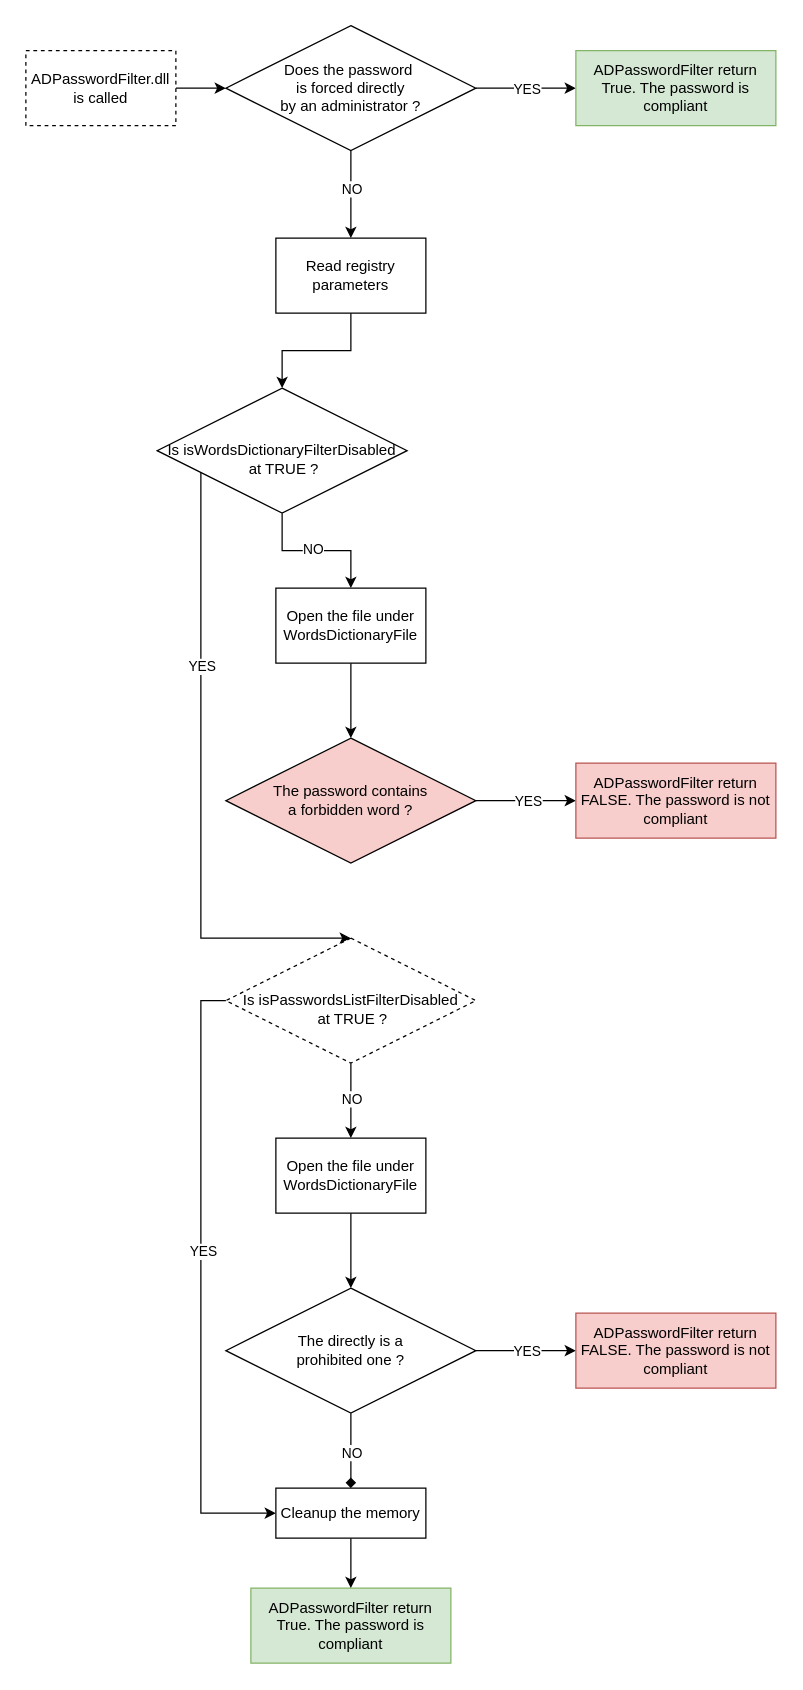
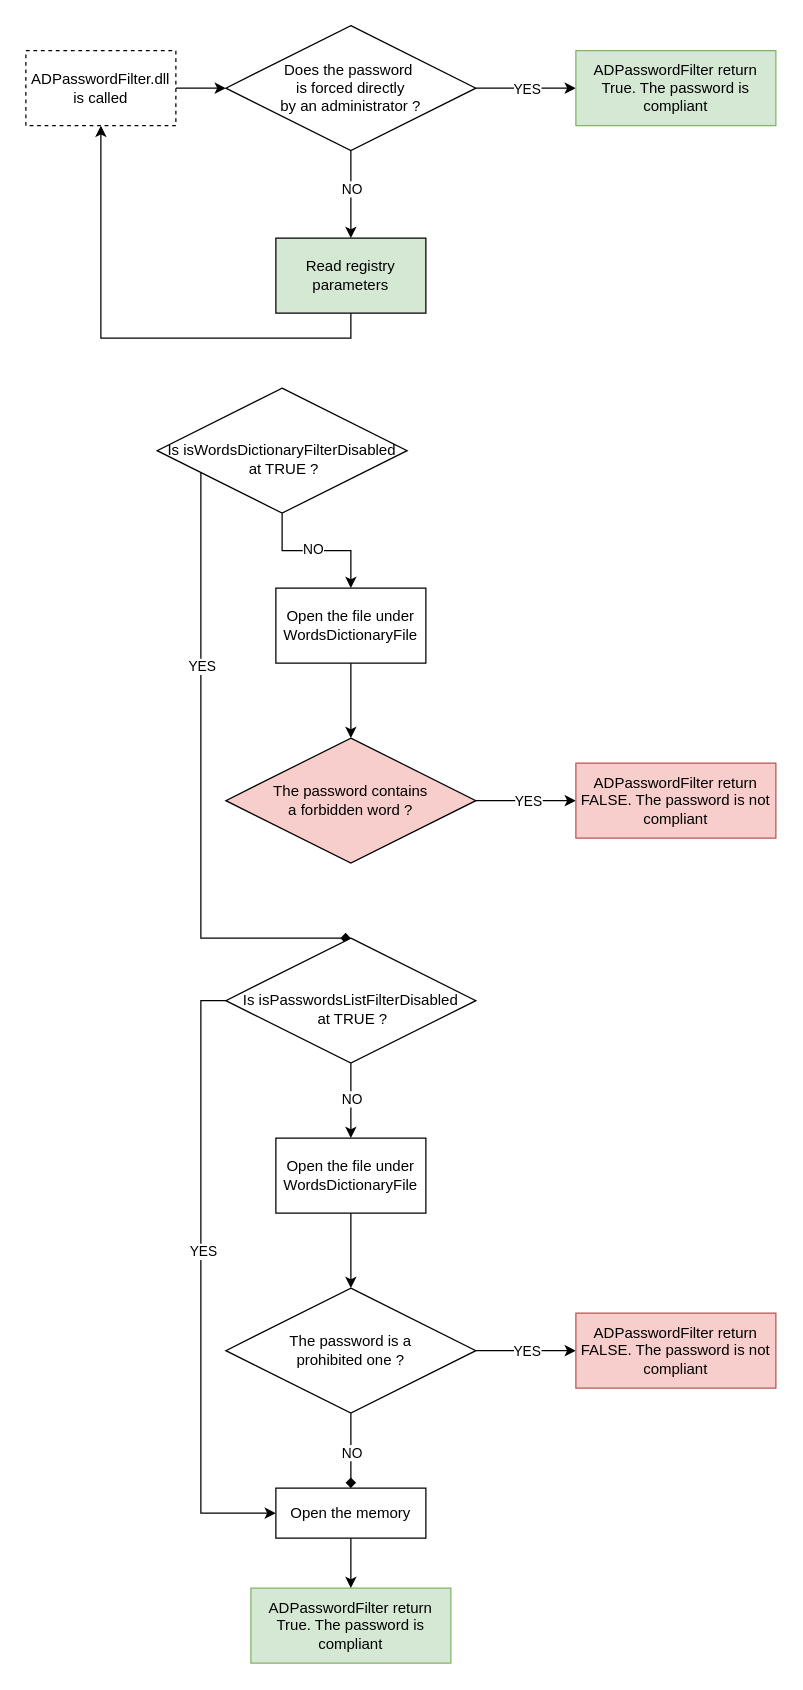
(351, 276) -> (351, 276)
(309, 351) -> (126, 338)
(341, 938) -> (340, 938)
(351, 1001) -> (351, 1001)
(351, 1351) -> (351, 1351)
(351, 1513) -> (351, 1513)
